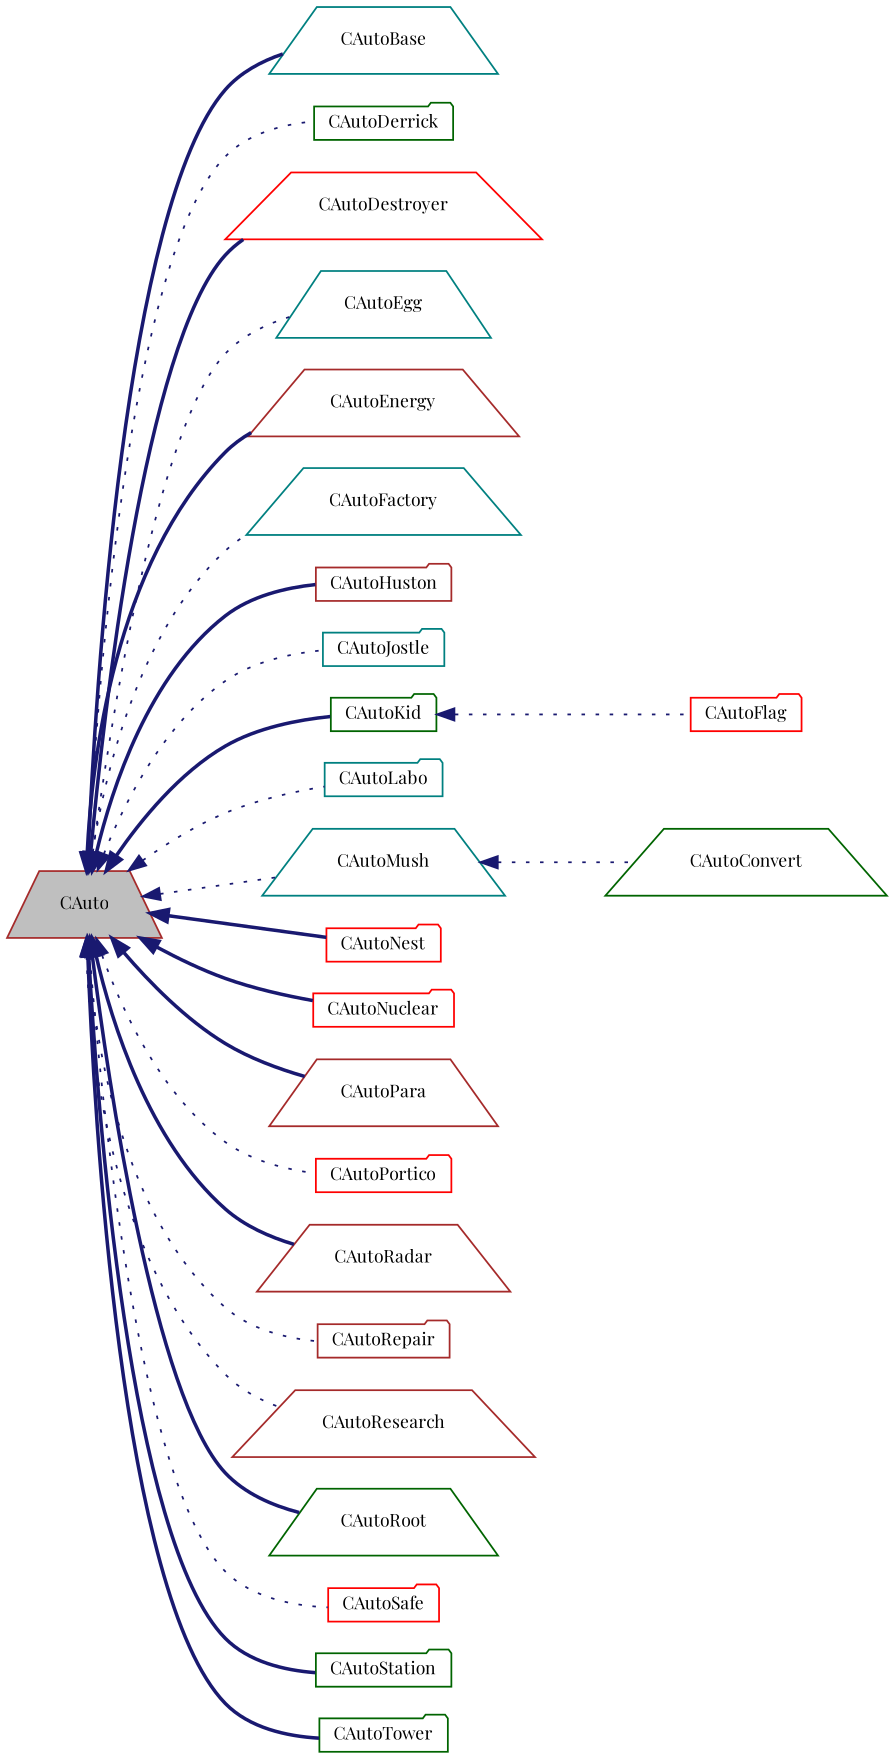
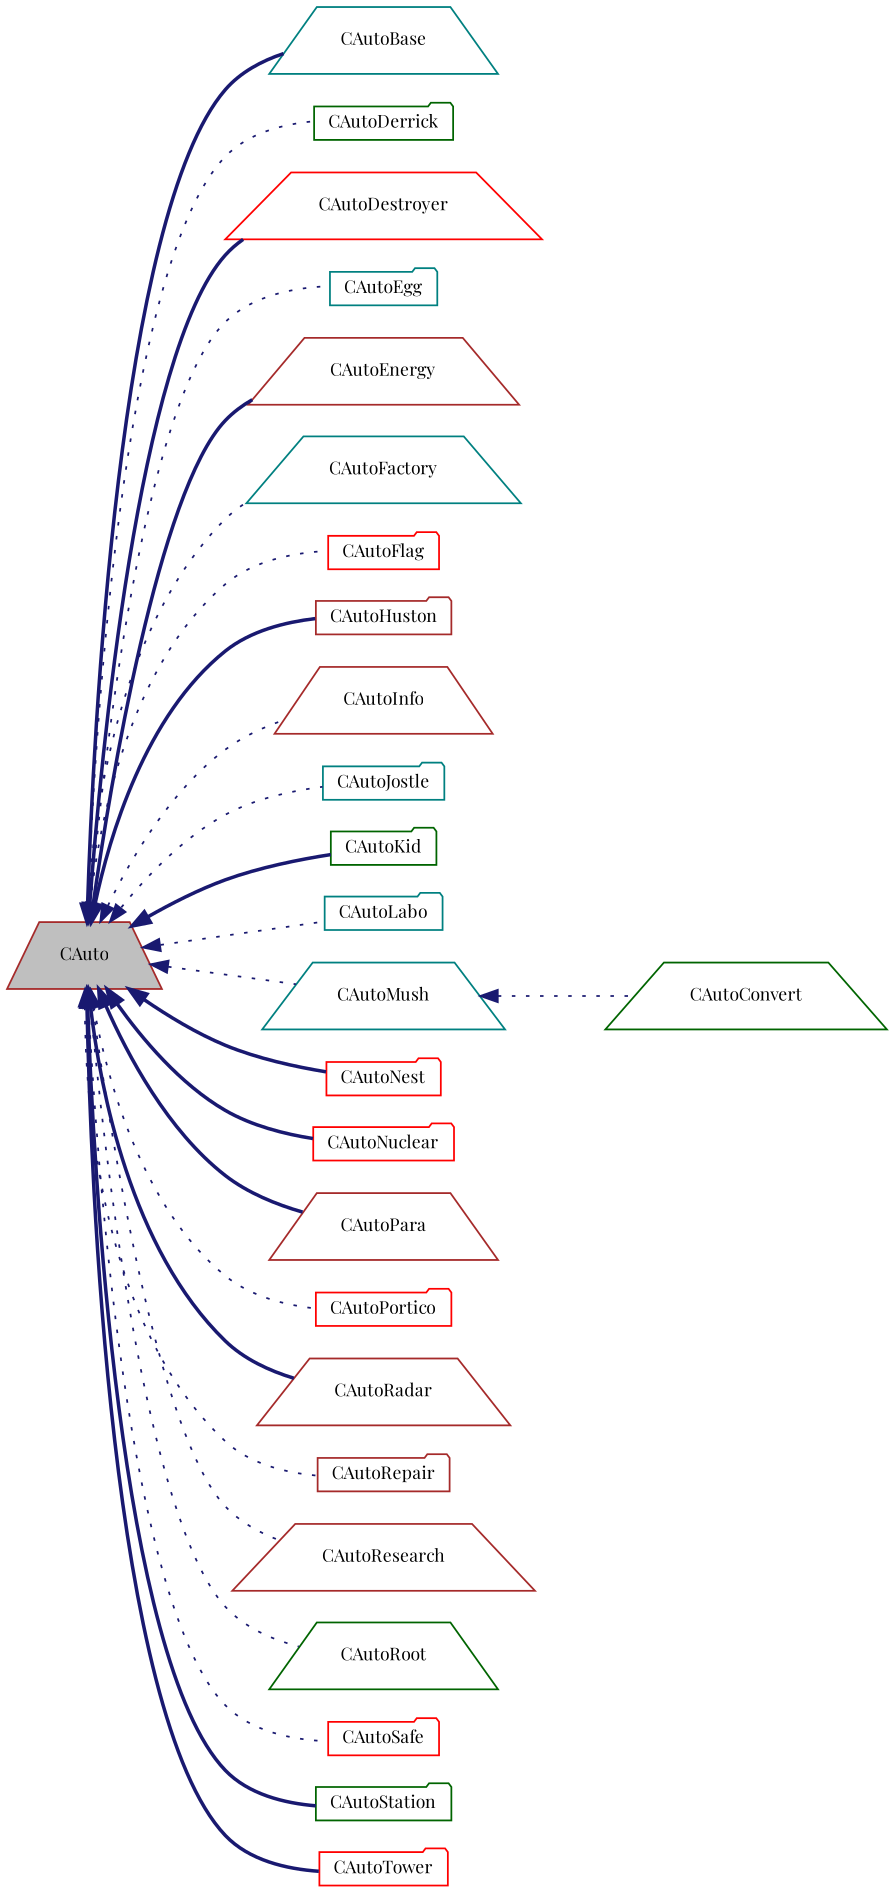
(384, 304) -> (384, 289)
none -> (384, 700)
(573, 714) -> (152, 682)
(152, 1293) -> (139, 1356)
(384, 1735) -> (384, 1869)
